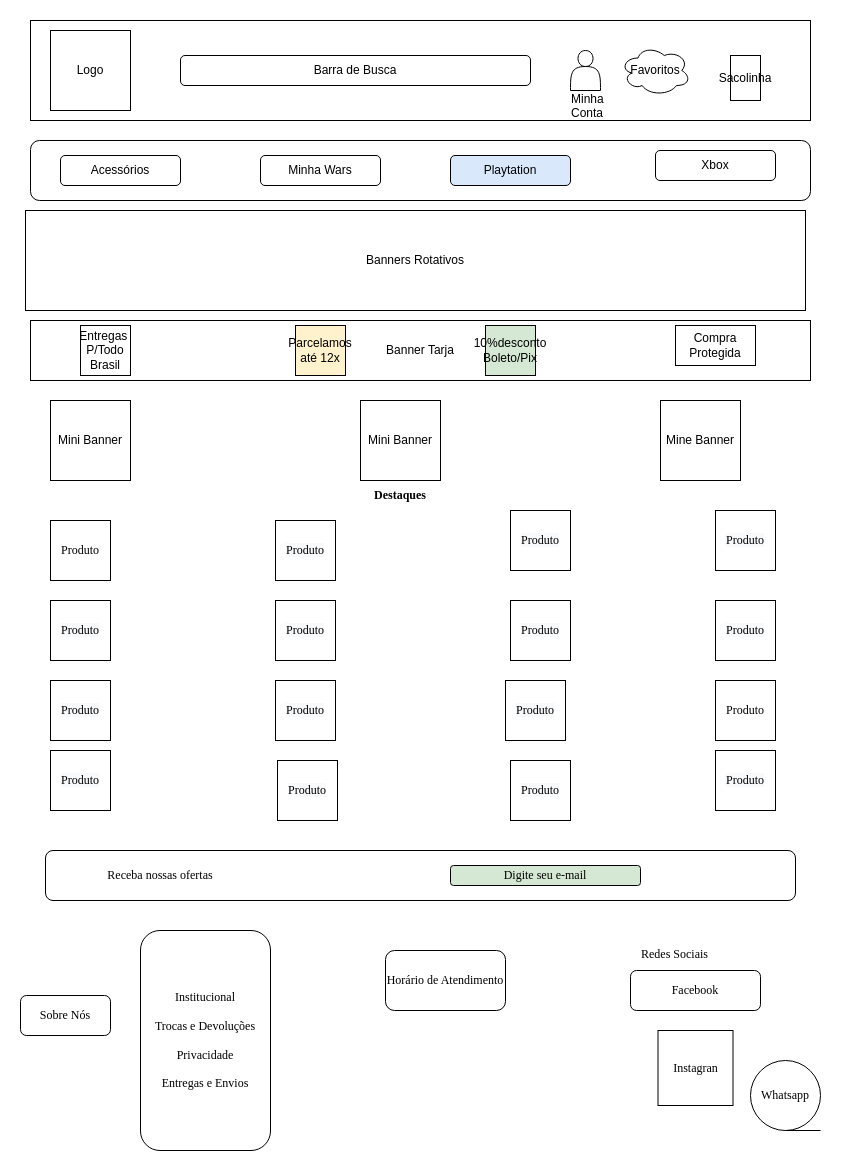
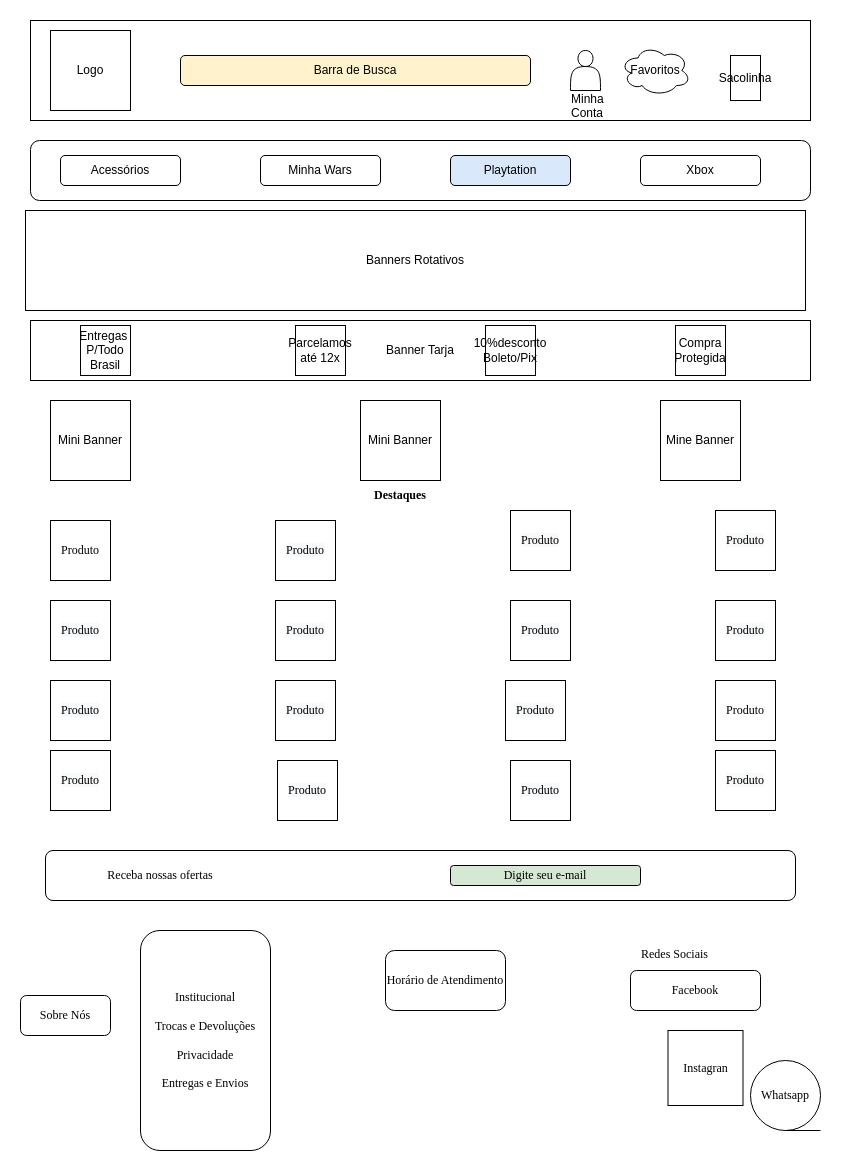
(356, 71) -> (356, 71)
(716, 166) -> (701, 171)
(716, 346) -> (701, 351)
(321, 351) -> (321, 351)
(511, 351) -> (511, 351)
(696, 1068) -> (706, 1068)
